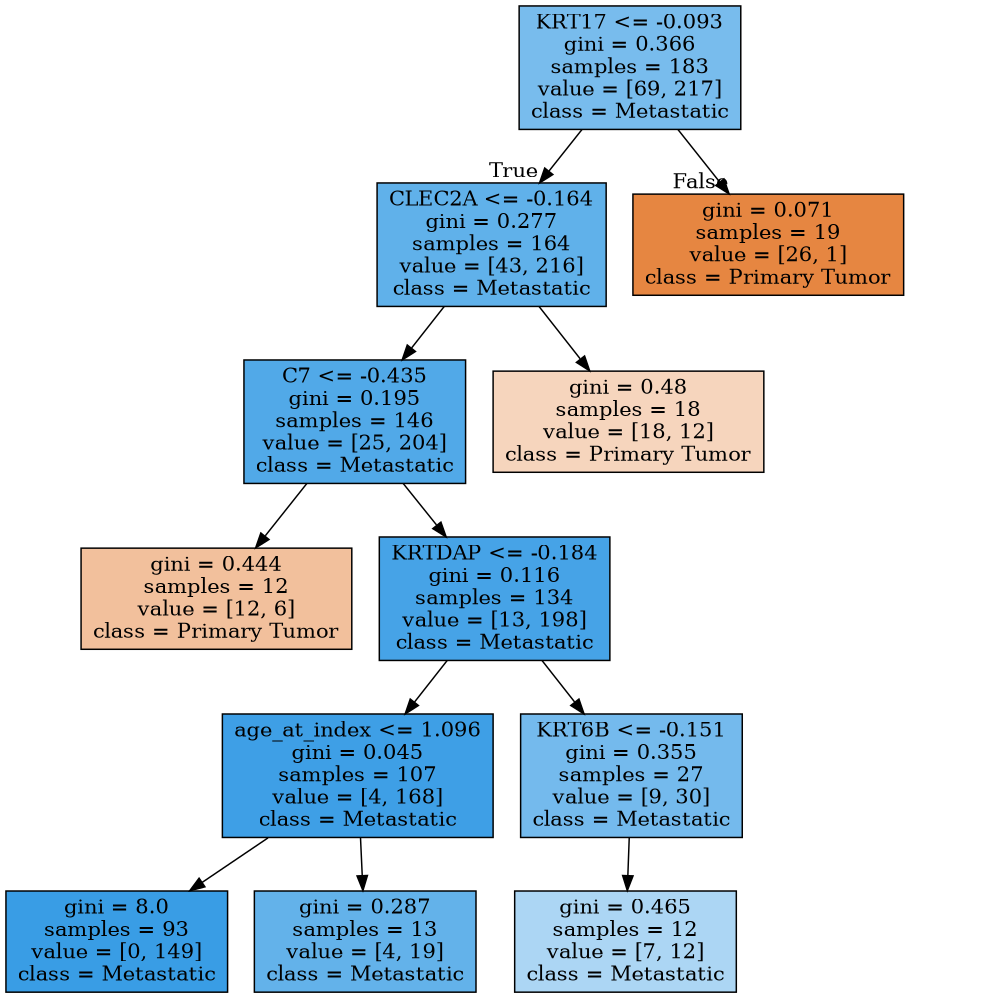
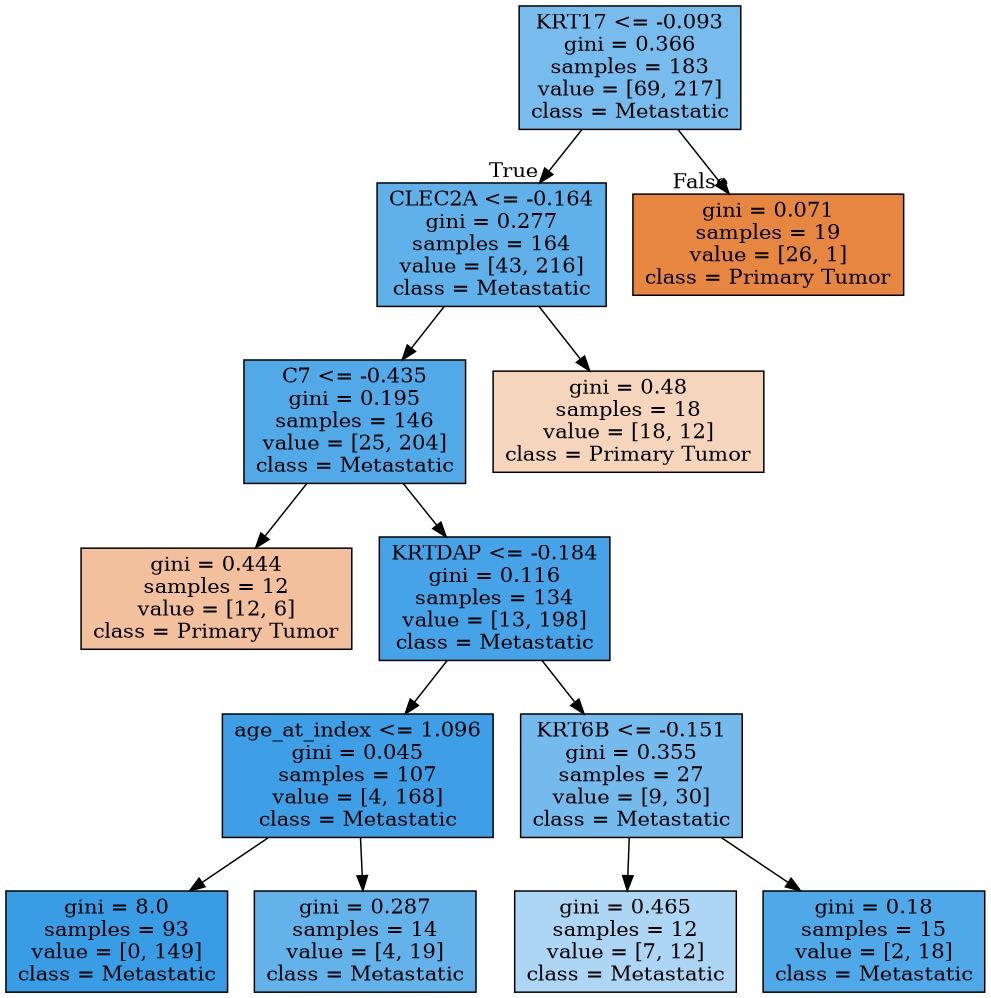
(365, 942) -> (365, 942)
none -> (874, 942)
